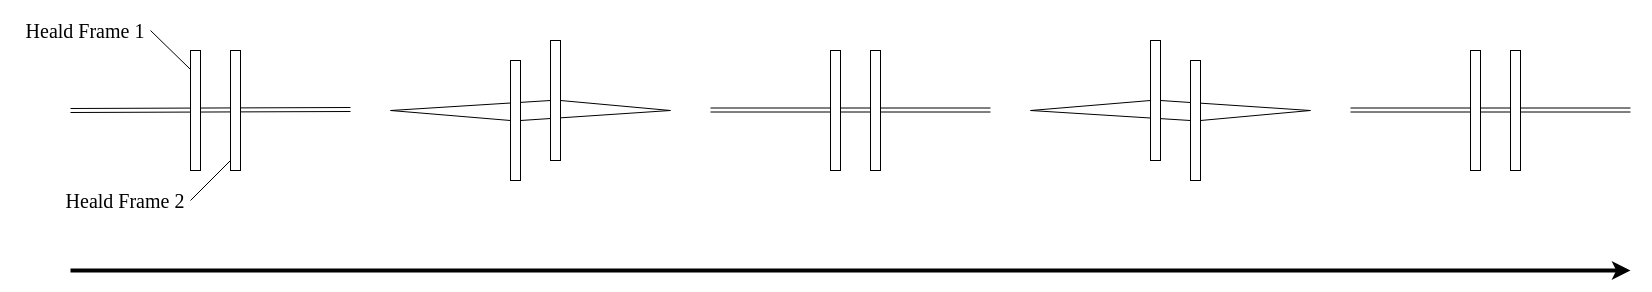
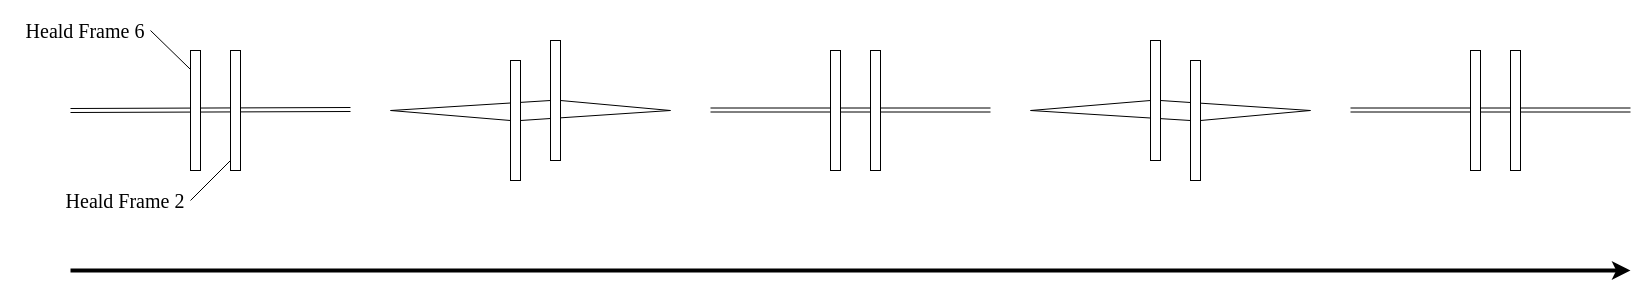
(86, 31) -> (86, 31)
